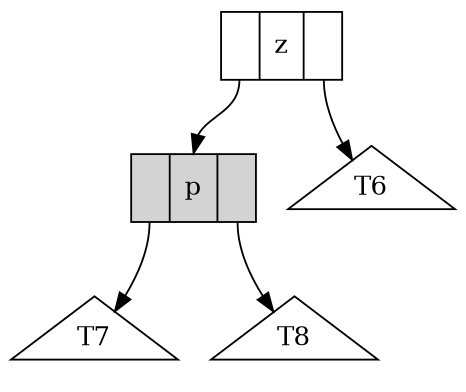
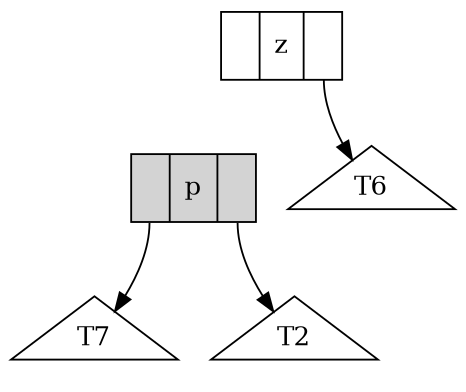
(224, 111) -> none
(294, 339) -> (294, 339)
